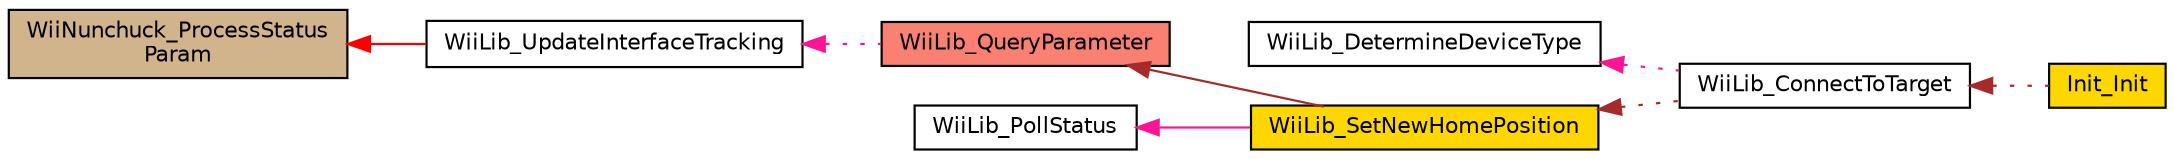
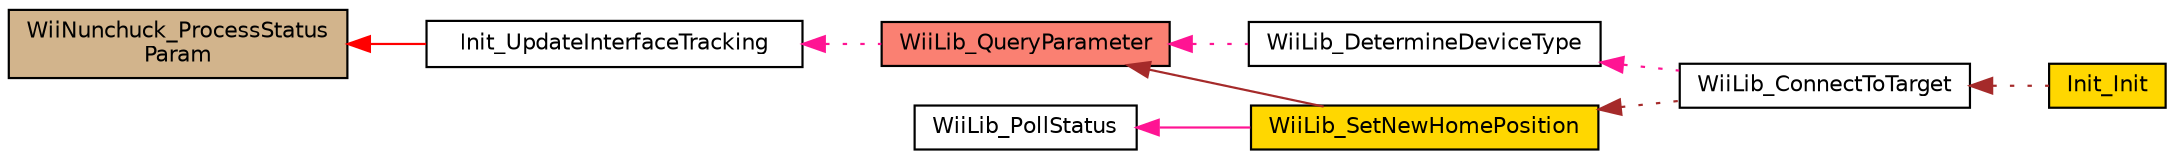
(615, 44) -> (615, 44)
none -> (1220, 44)
